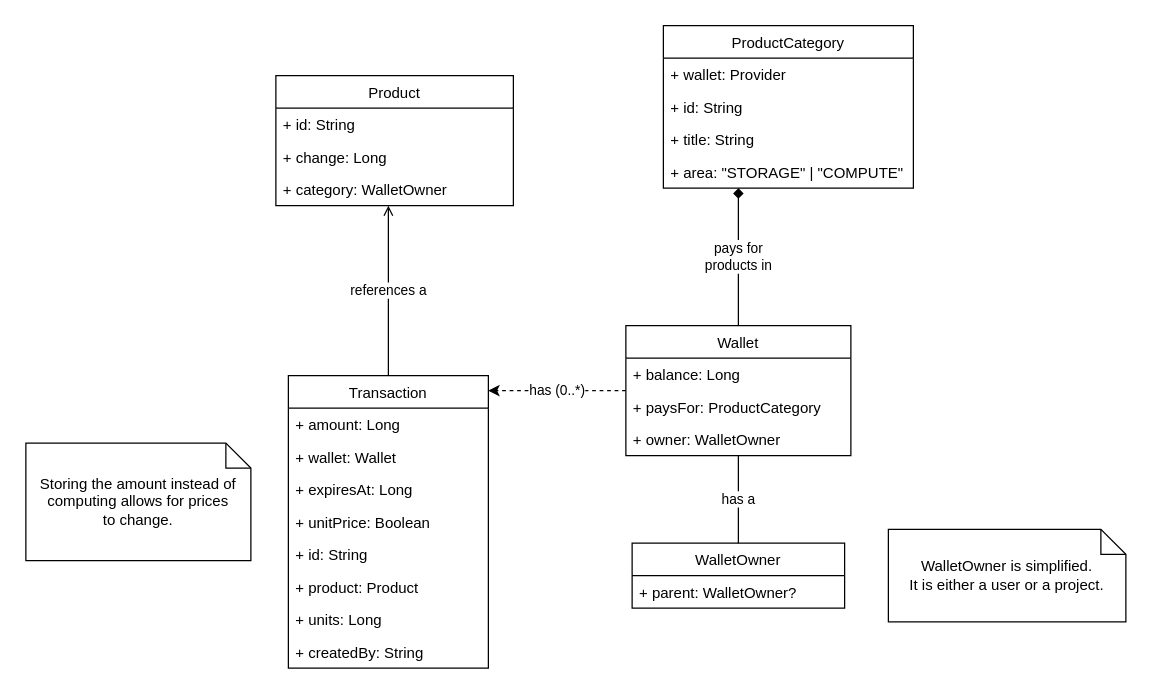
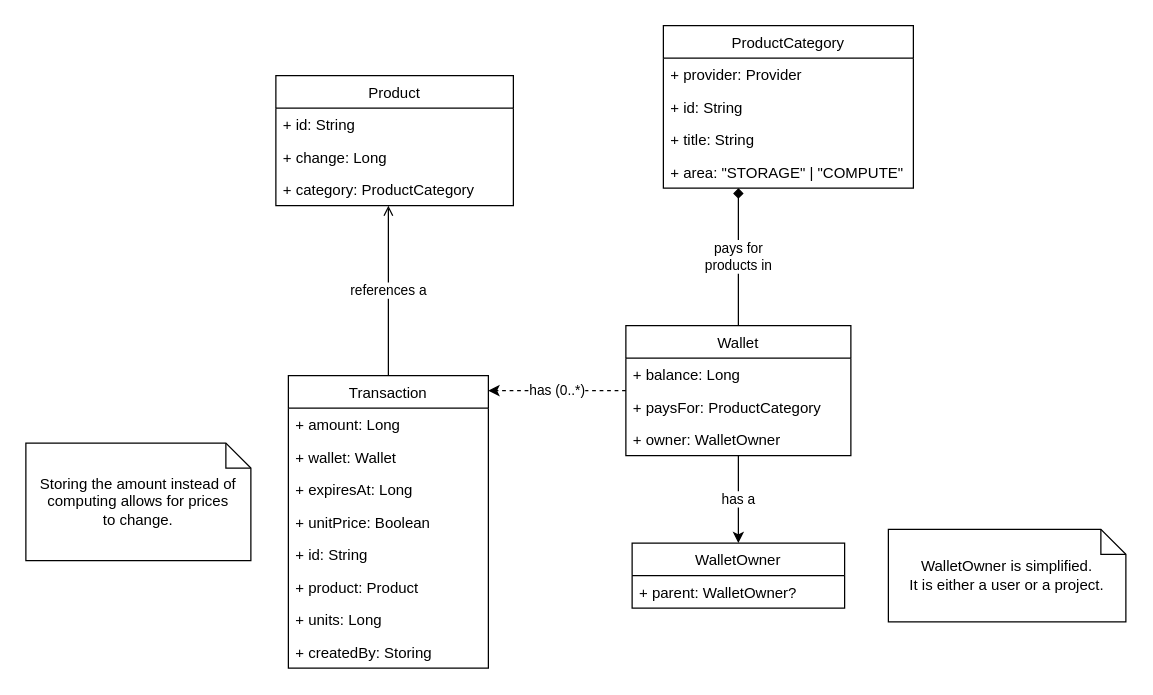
(734, 75) -> (744, 75)
(369, 190) -> (390, 190)
(738, 536) -> (738, 533)
(367, 653) -> (371, 653)
